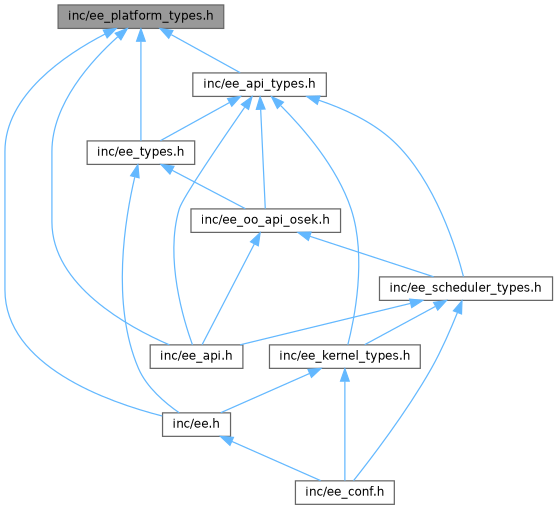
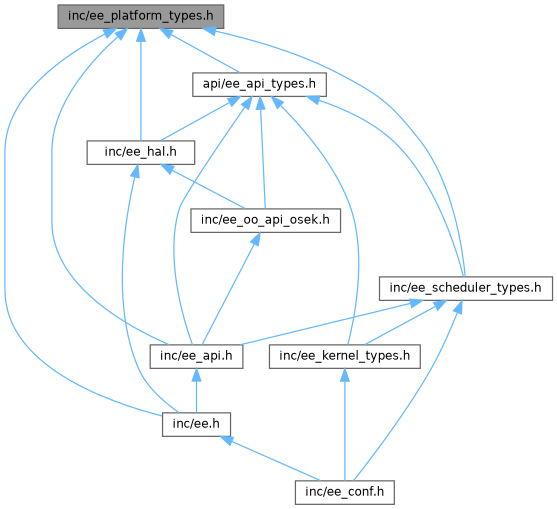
(260, 85) -> (260, 85)
(141, 153) -> (141, 153)
(372, 257) -> (390, 106)
(265, 393) -> (197, 397)
